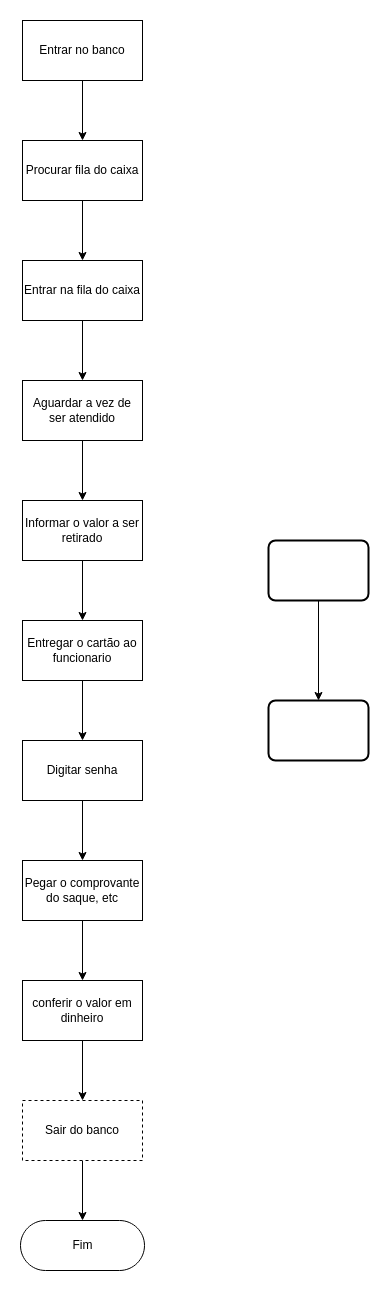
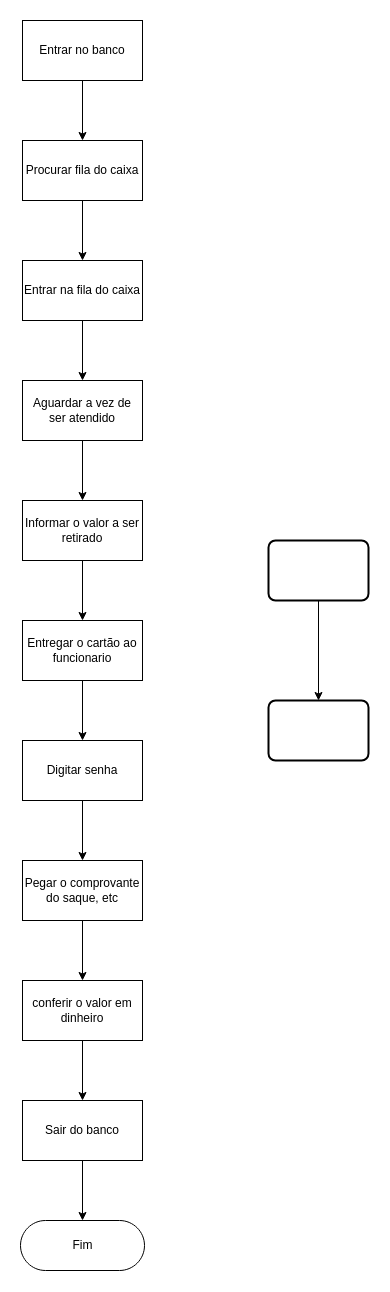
(83, 1131) -> (83, 1131)
